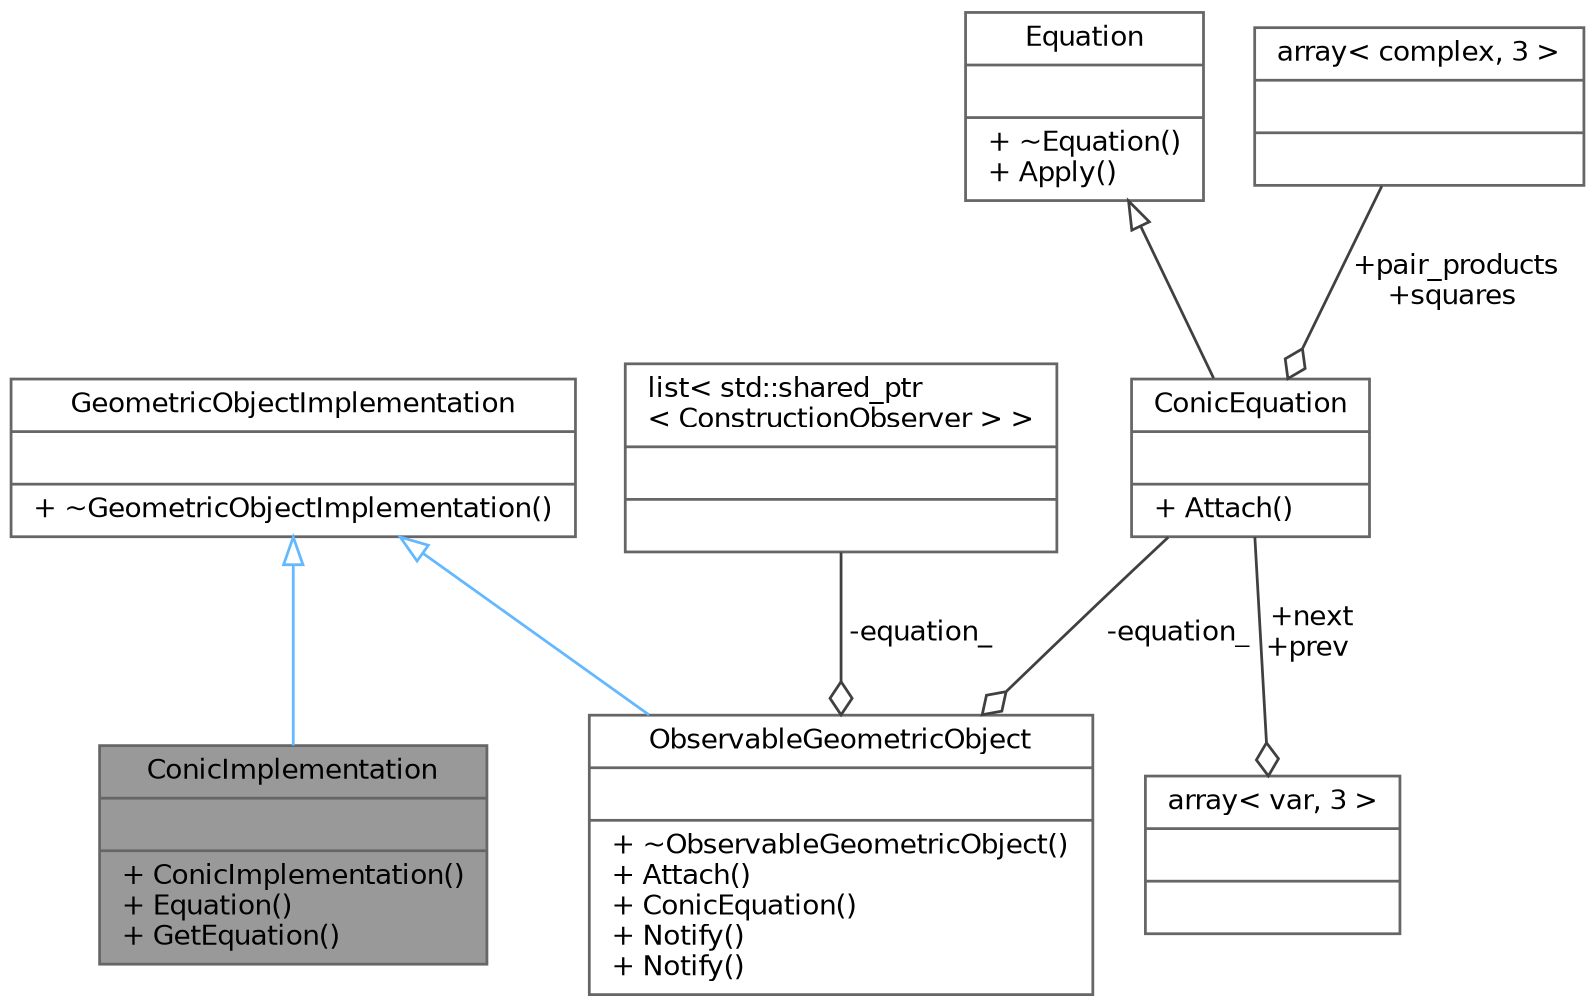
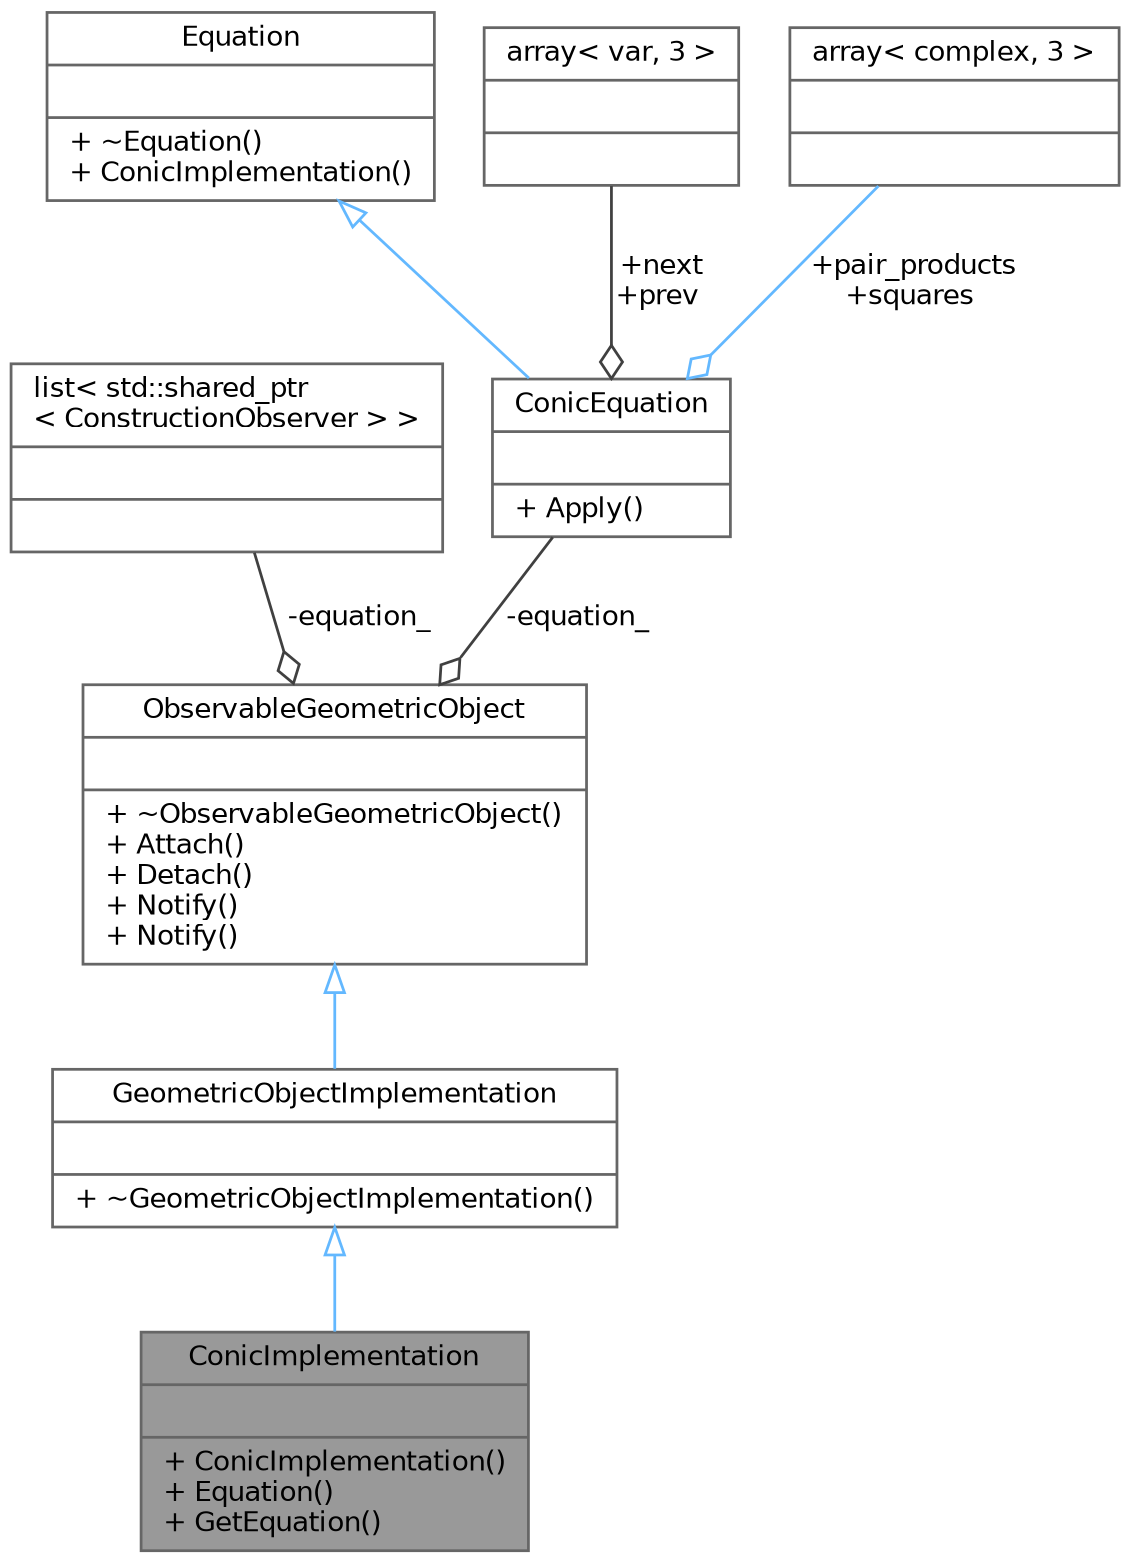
(1053, 173) -> (241, 173)
(1342, 267) -> (795, 270)
(1177, 302) -> (444, 299)
(1224, 509) -> (580, 509)
(536, 634) -> (335, 1031)
(1261, 640) -> (611, 266)
(735, 906) -> (180, 876)
